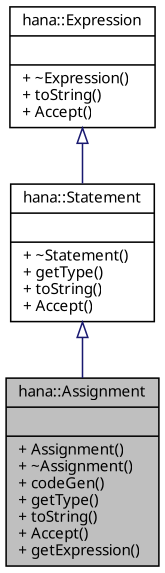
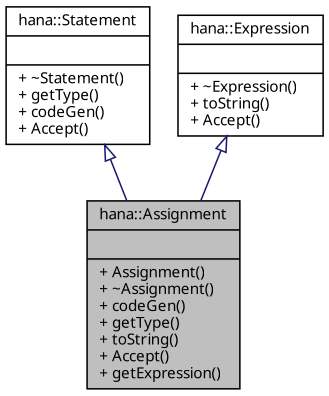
(82, 163) -> (211, 176)
(63, 290) -> (62, 112)
